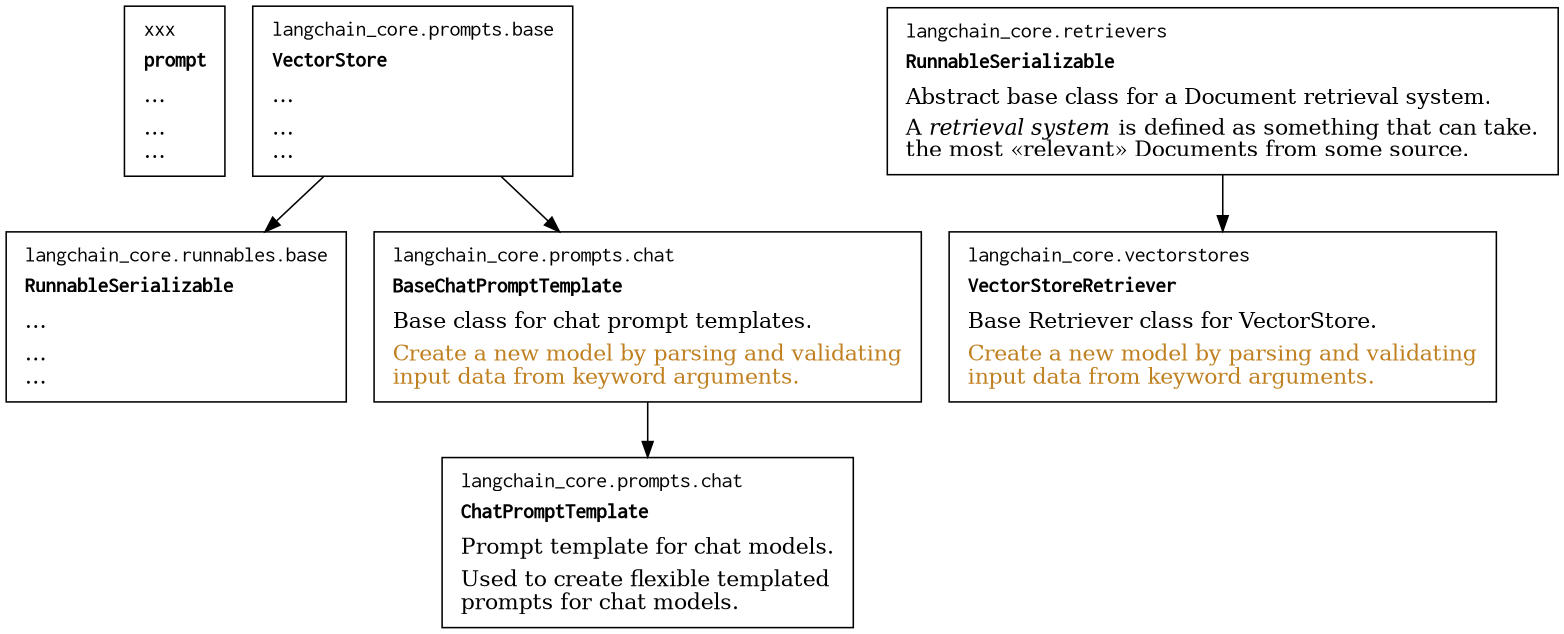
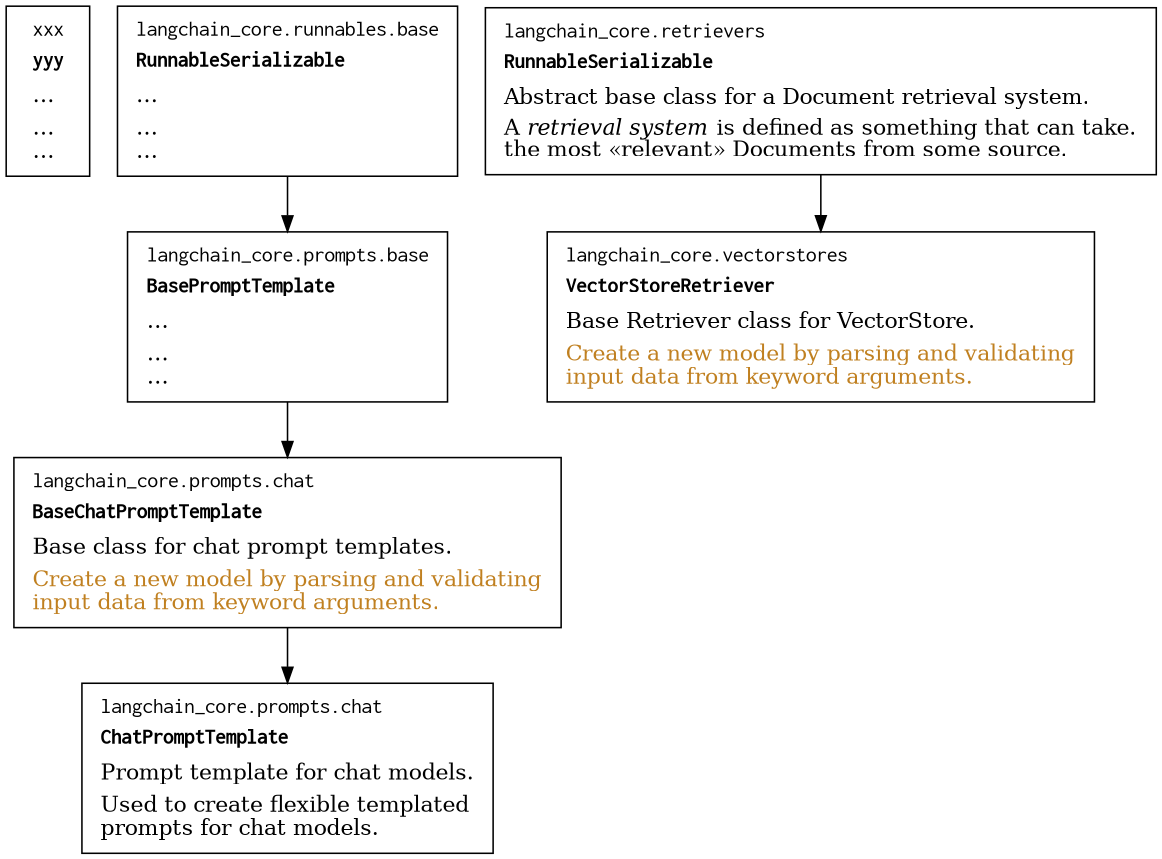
(175, 60) -> (49, 60)
(330, 60) -> (241, 286)
(300, 199) -> (288, 196)
